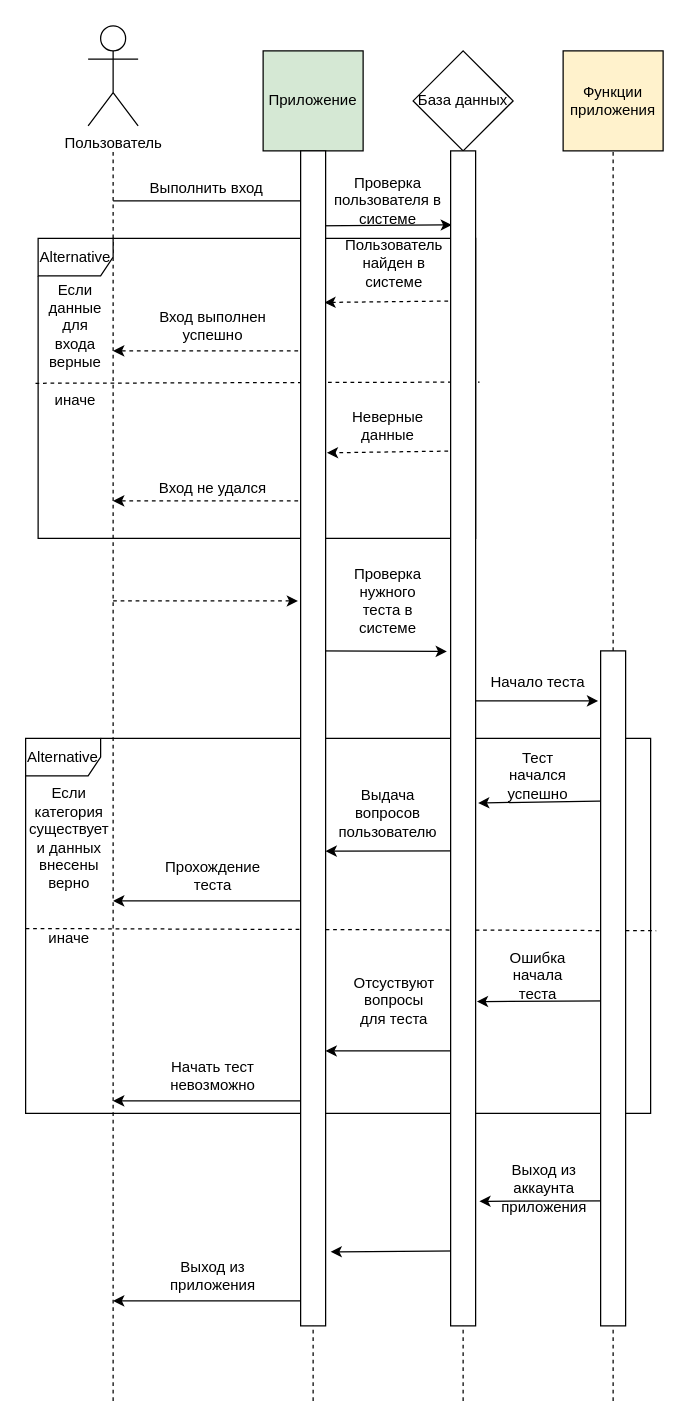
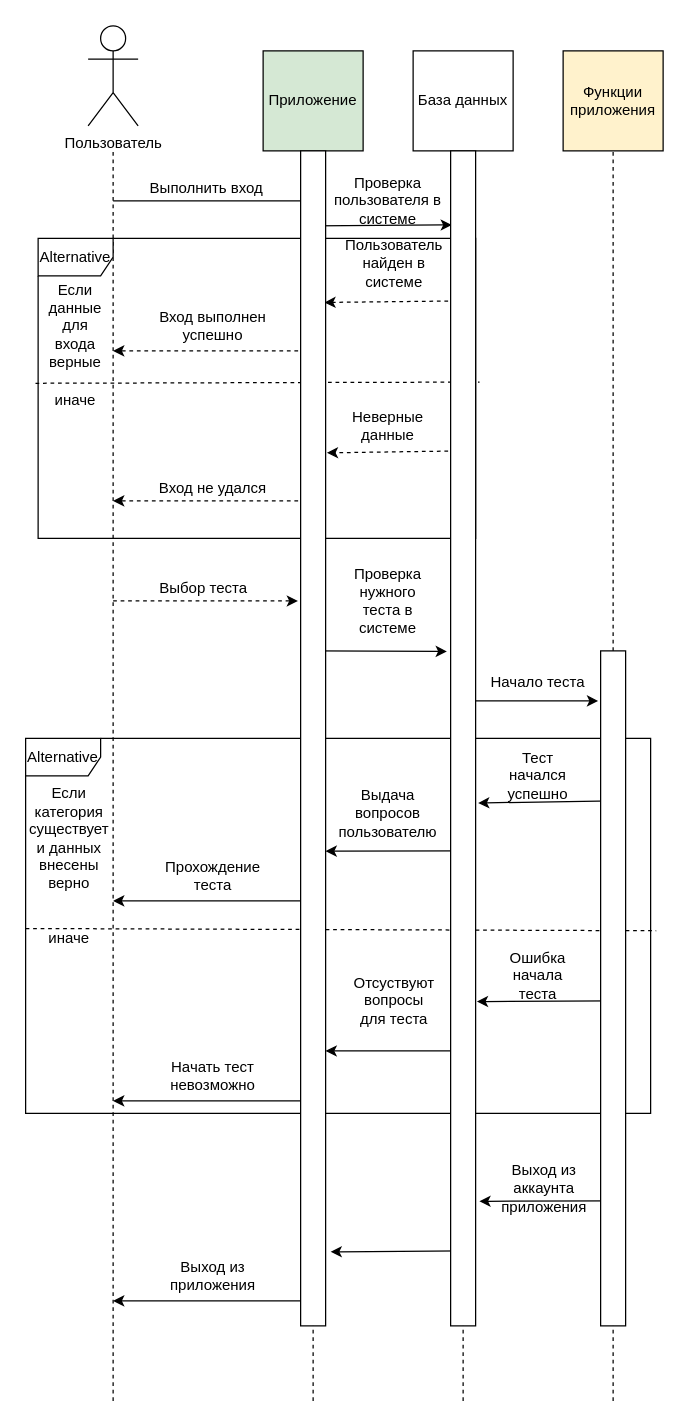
(463, 101) -> (463, 101)
none -> (204, 588)
